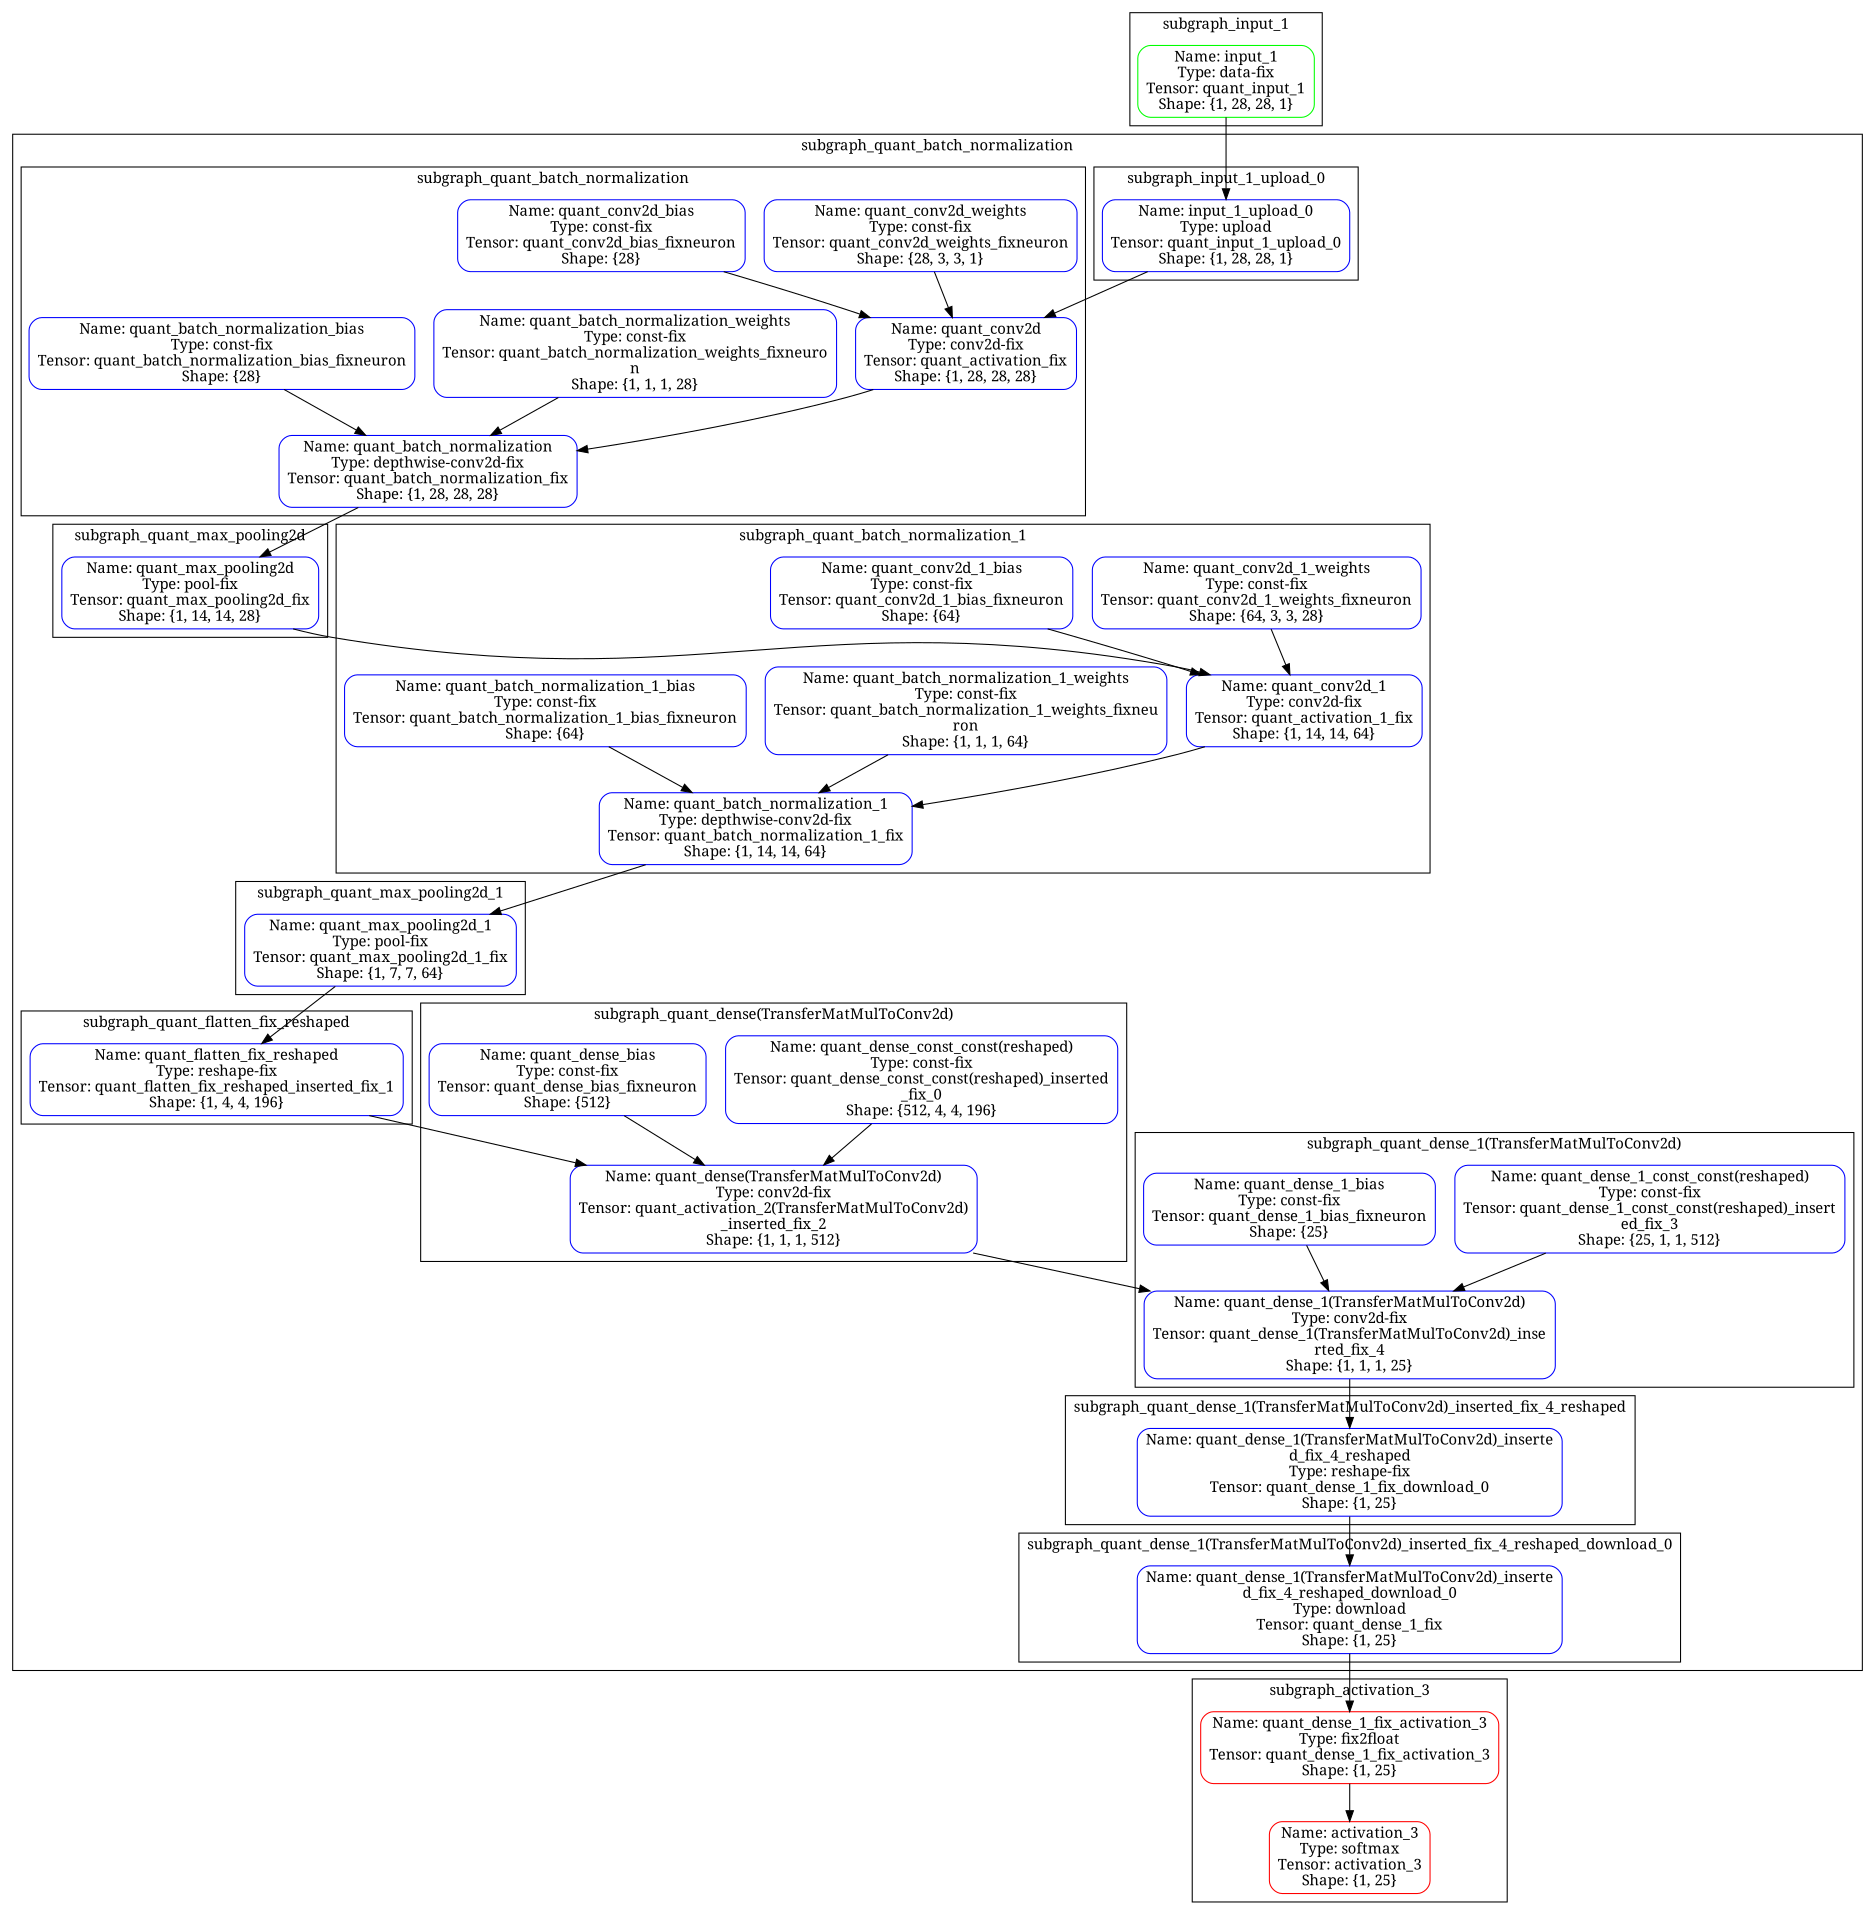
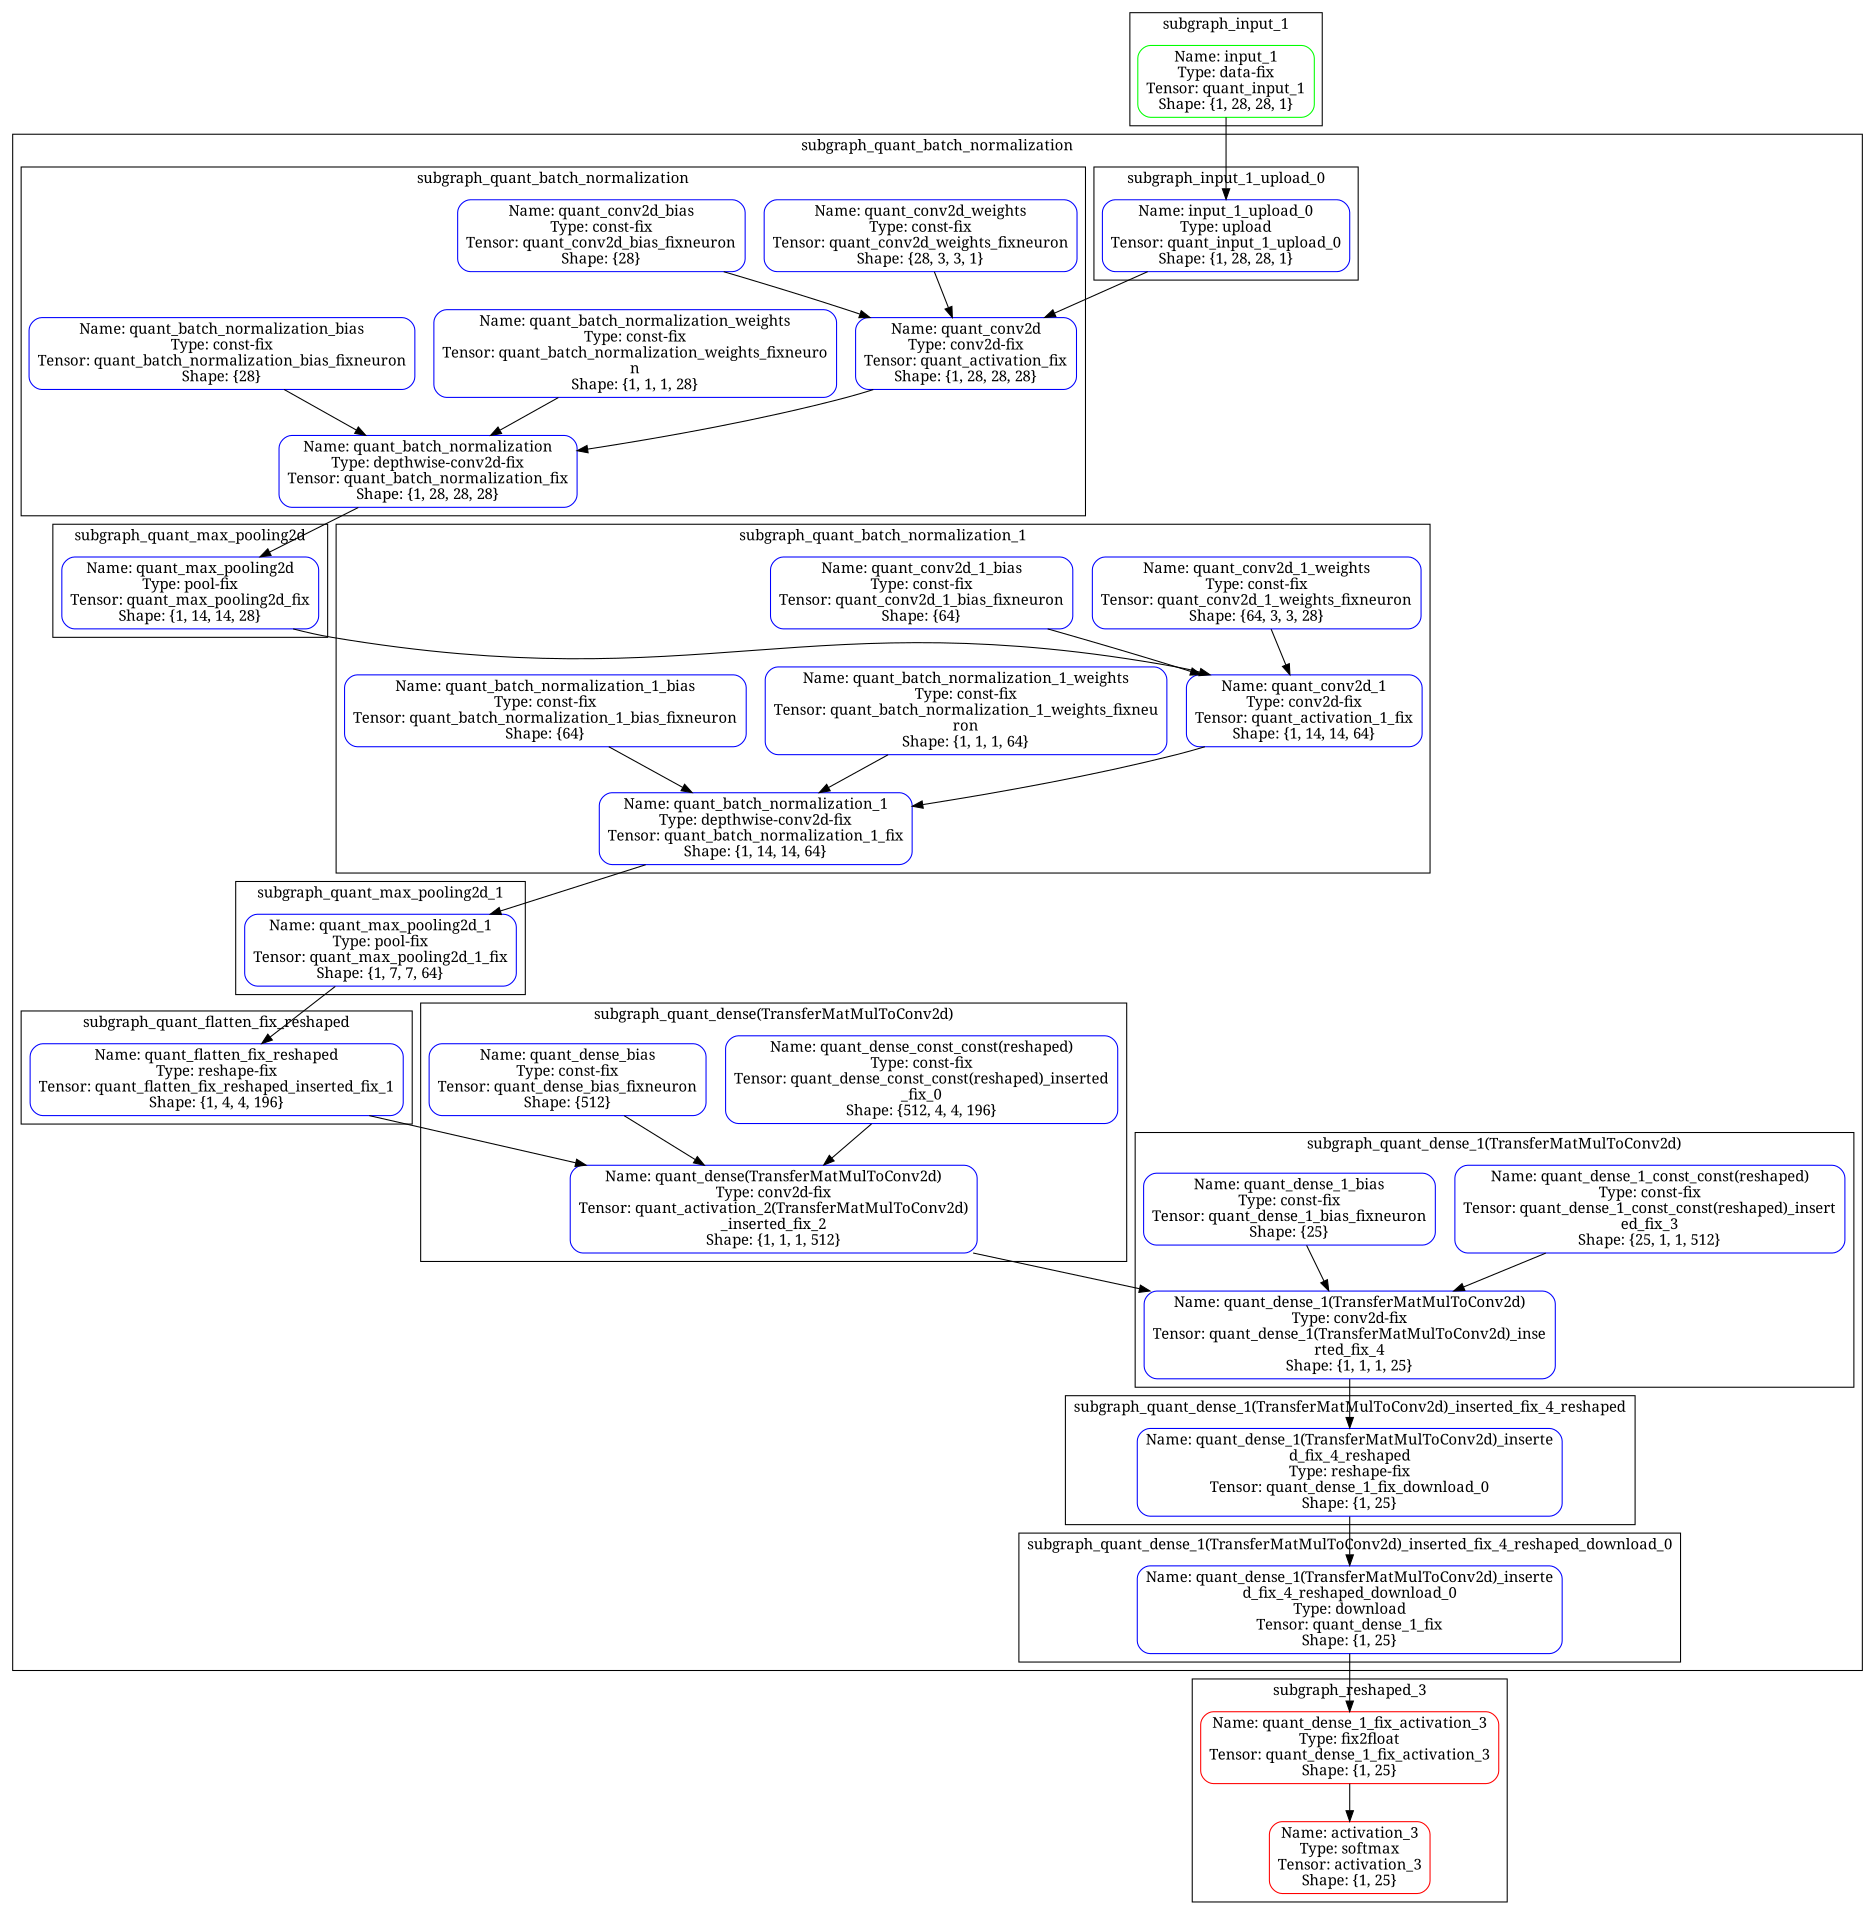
(1350, 1691) -> (1350, 1691)
